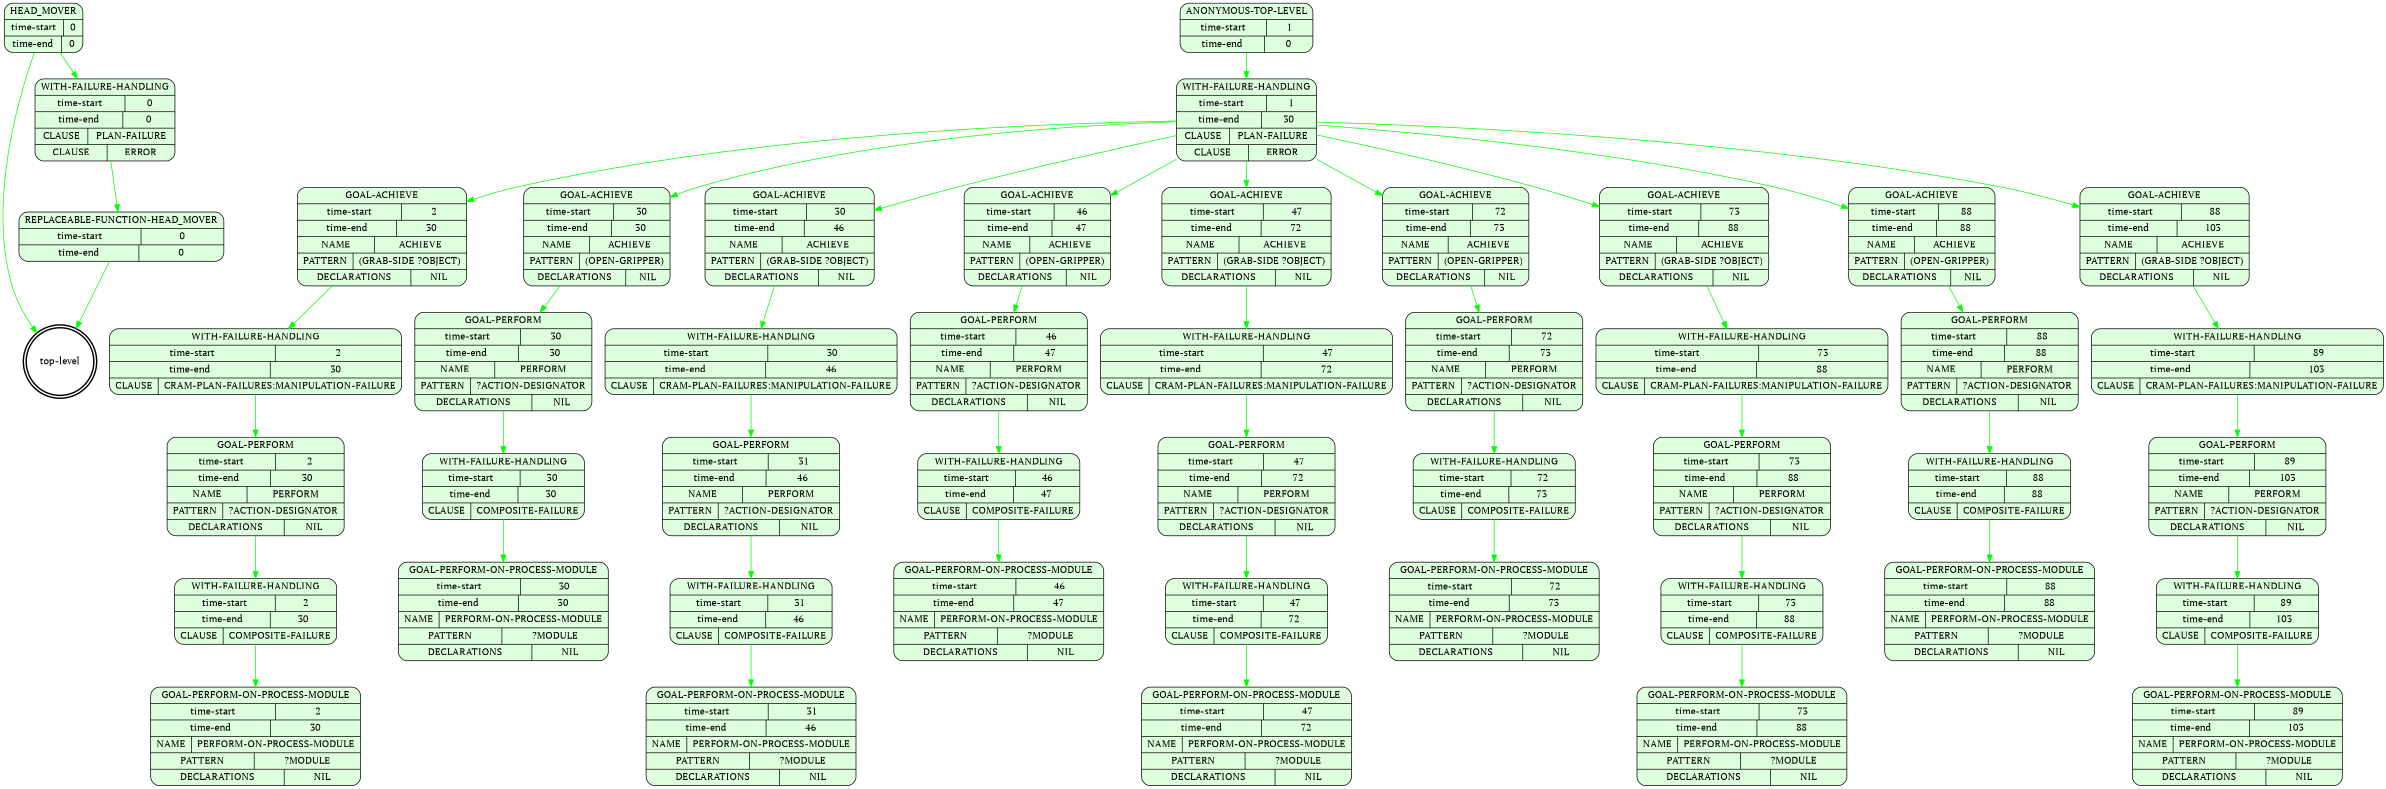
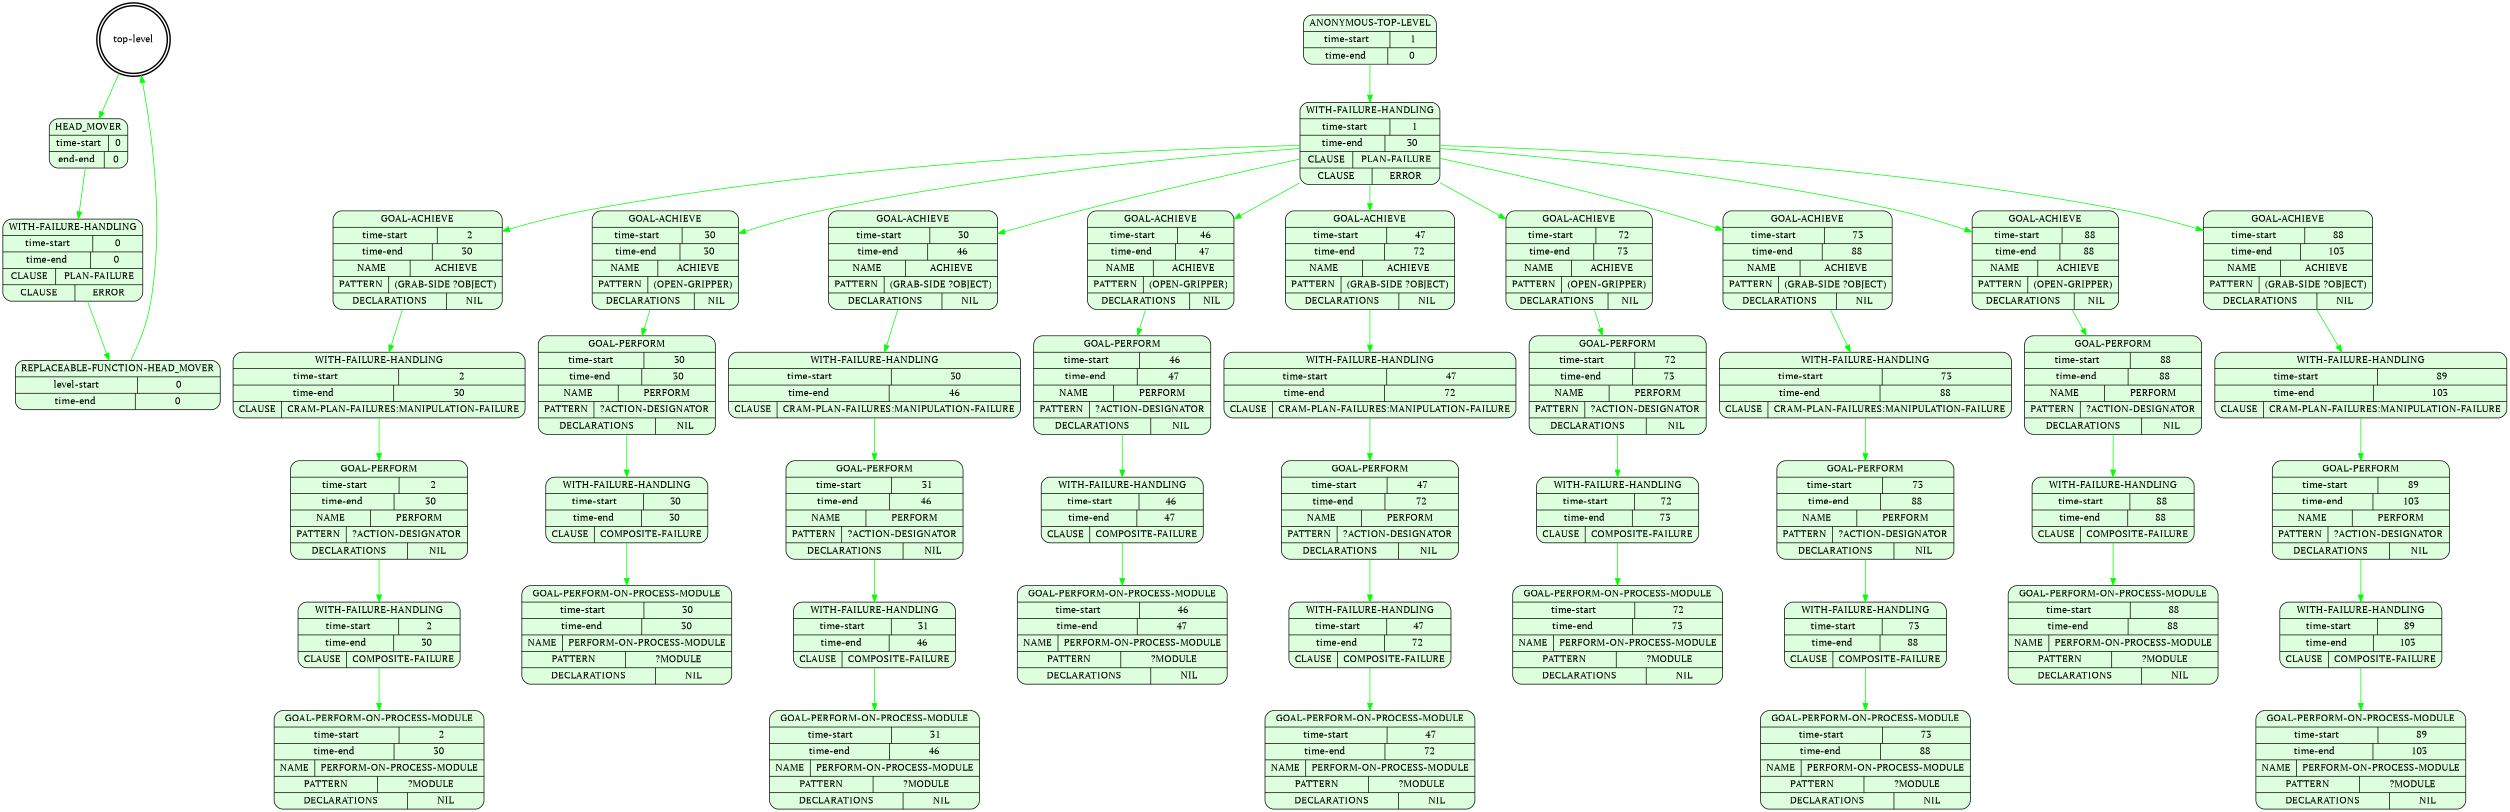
(33, 44) -> (77, 159)
(4, 191) -> (110, 93)
(80, 236) -> (76, 385)
